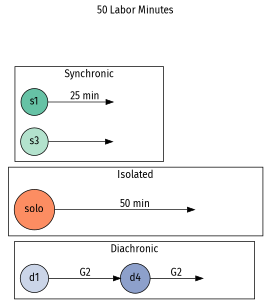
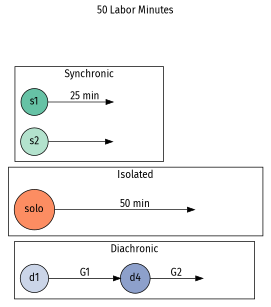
(34, 142) -> (34, 142)
(85, 273) -> (85, 273)
